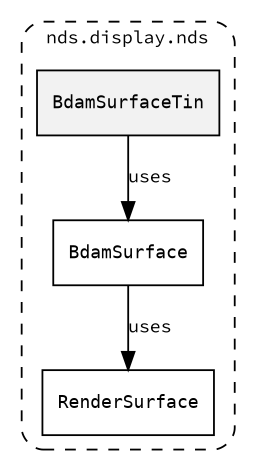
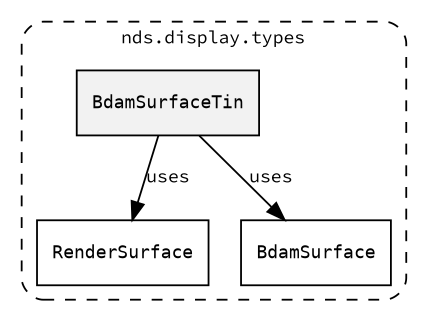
(128, 39) -> (214, 39)
(128, 319) -> (148, 169)
